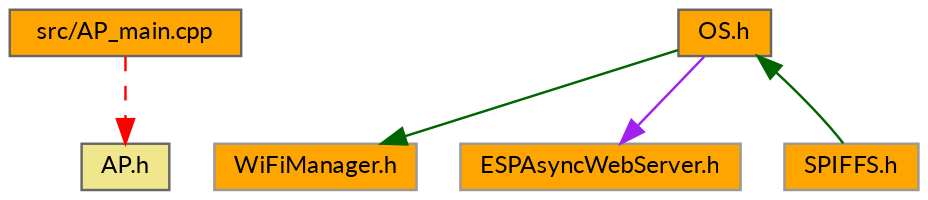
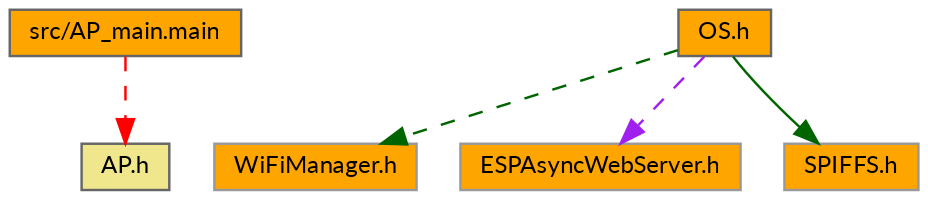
(125, 33) -> (125, 33)
(671, 91) -> (671, 91)
(541, 93) -> (541, 93)
(811, 107) -> (765, 93)
